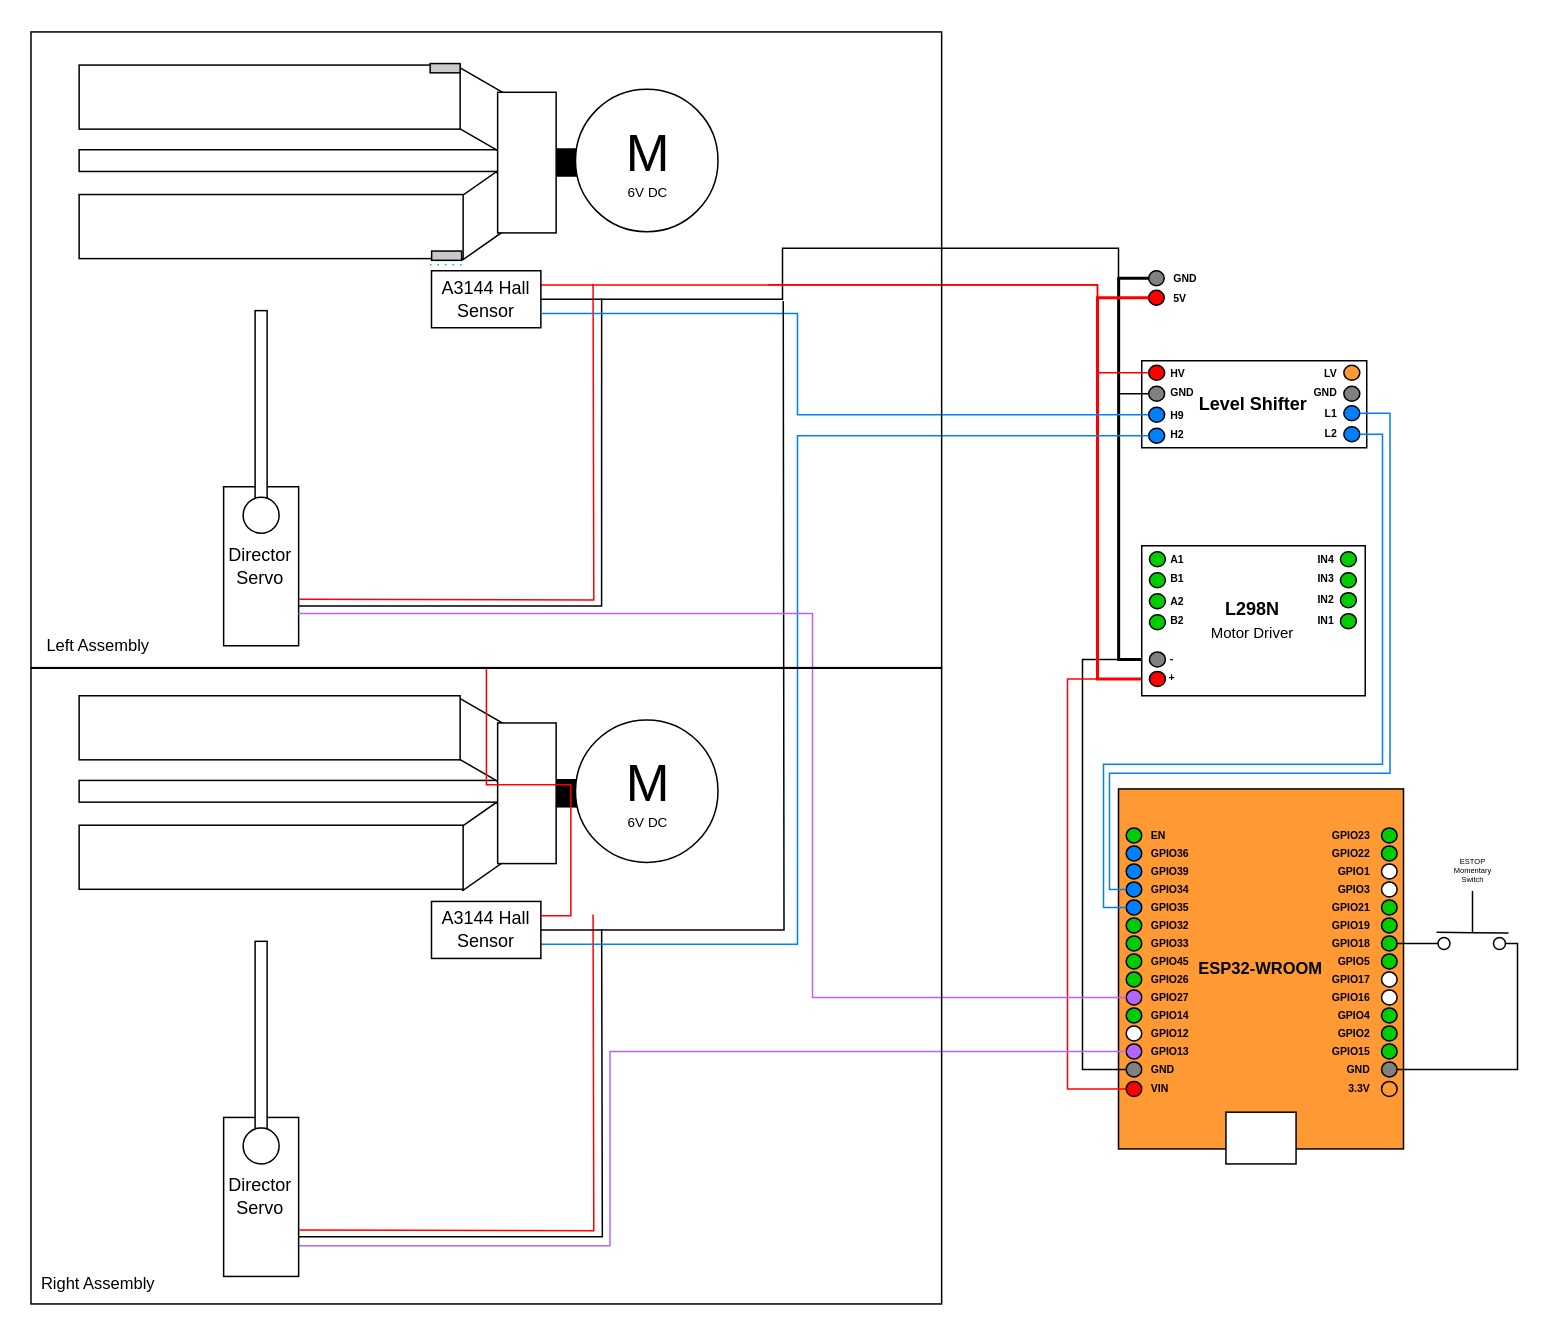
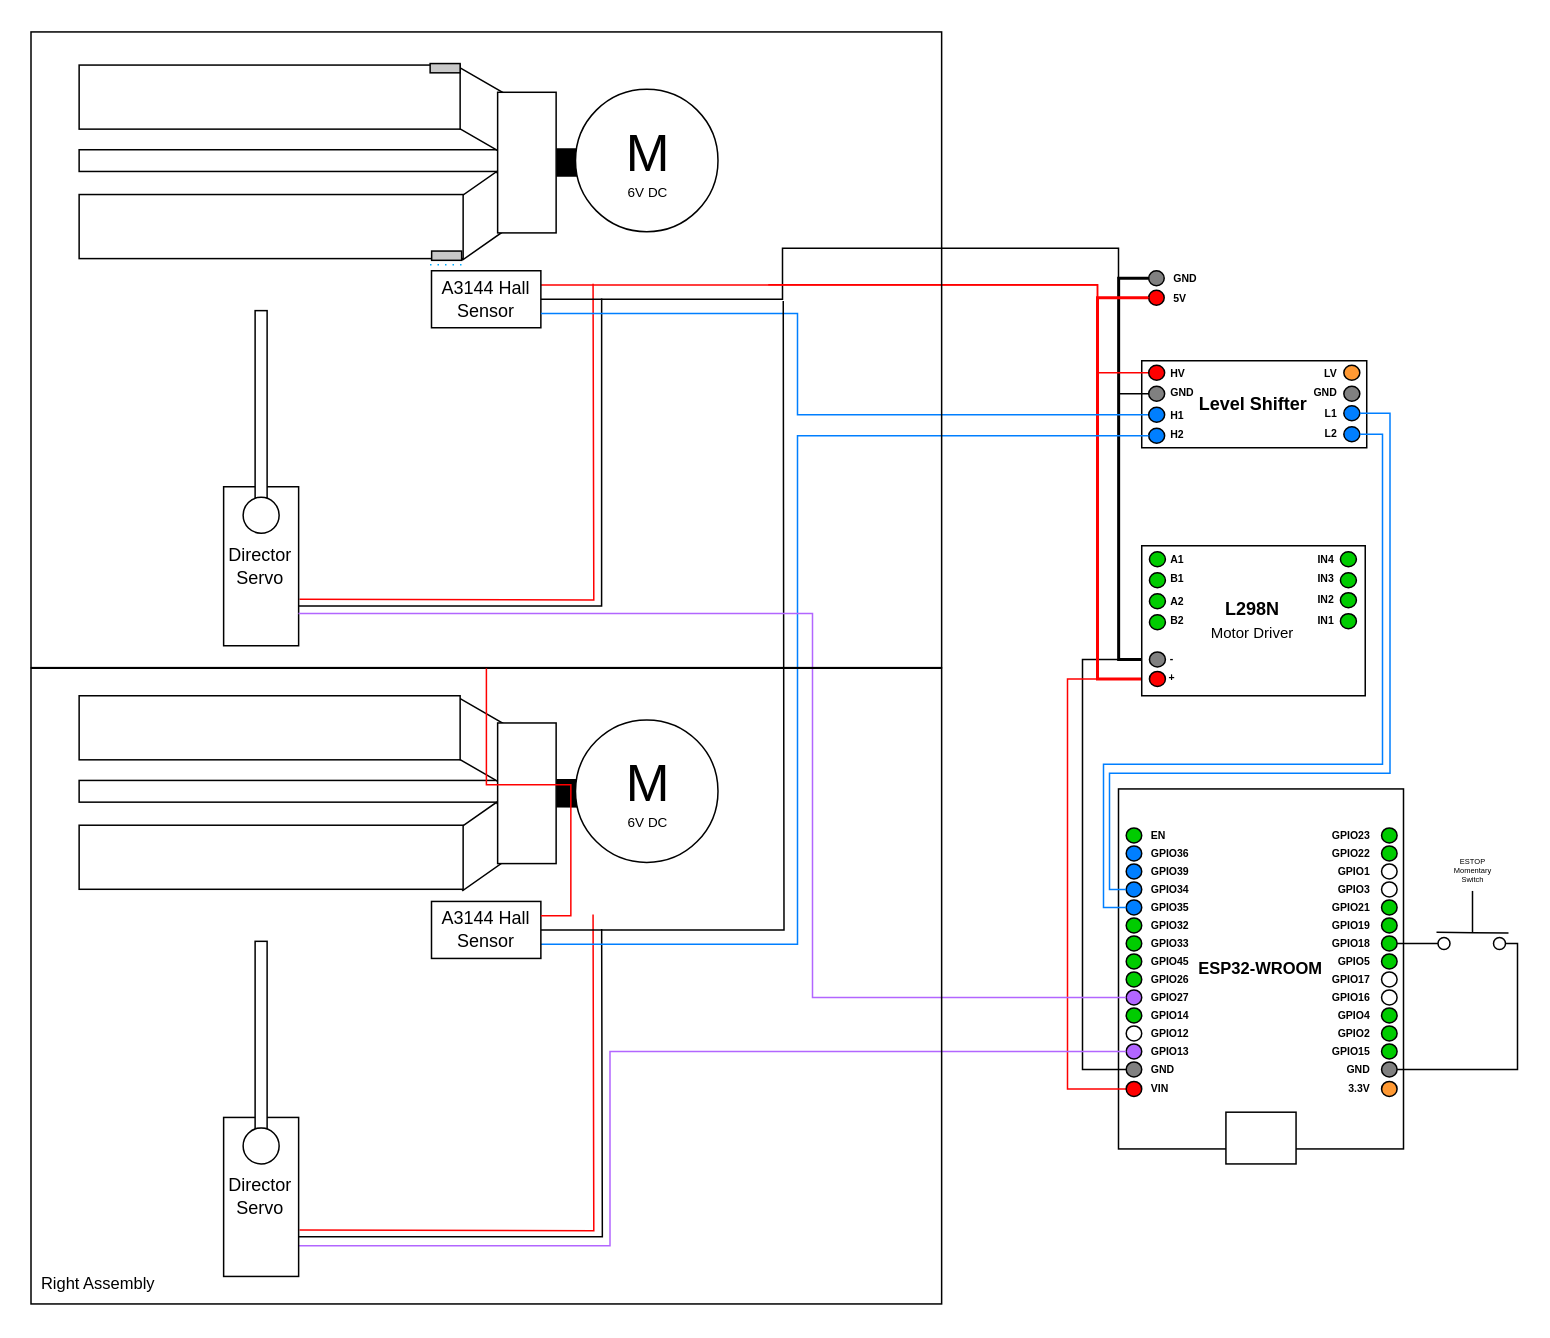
(1177, 416) -> (1177, 416)
(98, 646) -> none
(1261, 969) -> (1261, 969)
